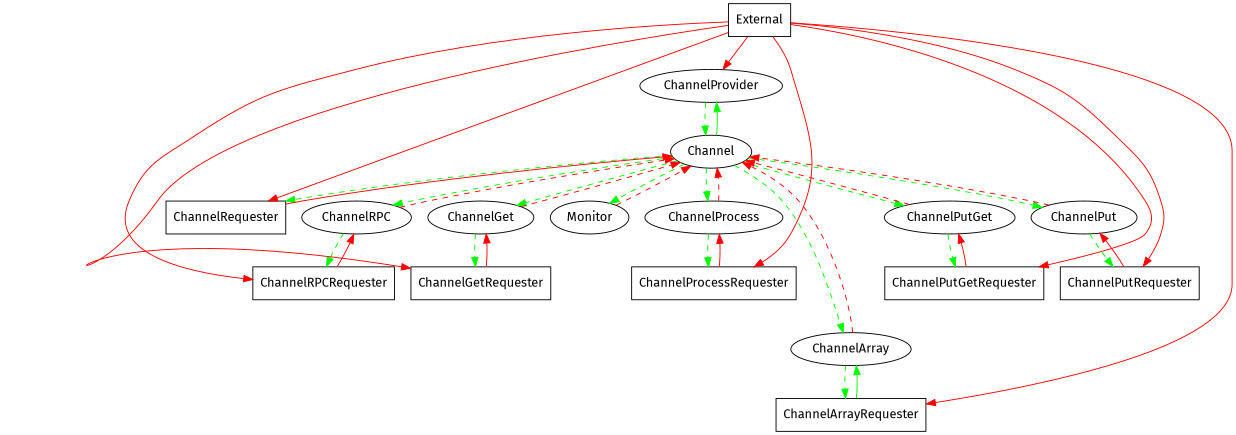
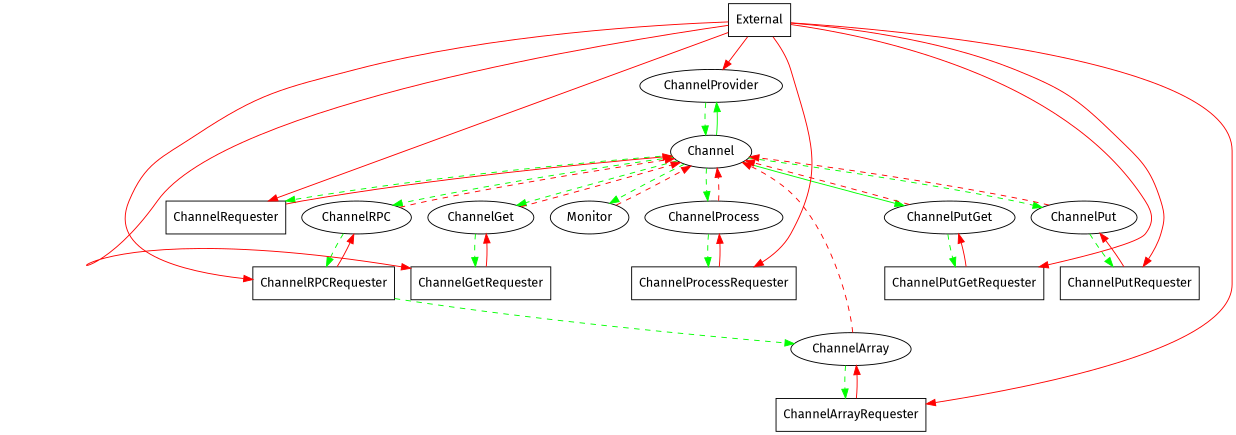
(819, 183) -> (819, 183)
(804, 233) -> (589, 324)
(857, 386) -> (857, 386)
